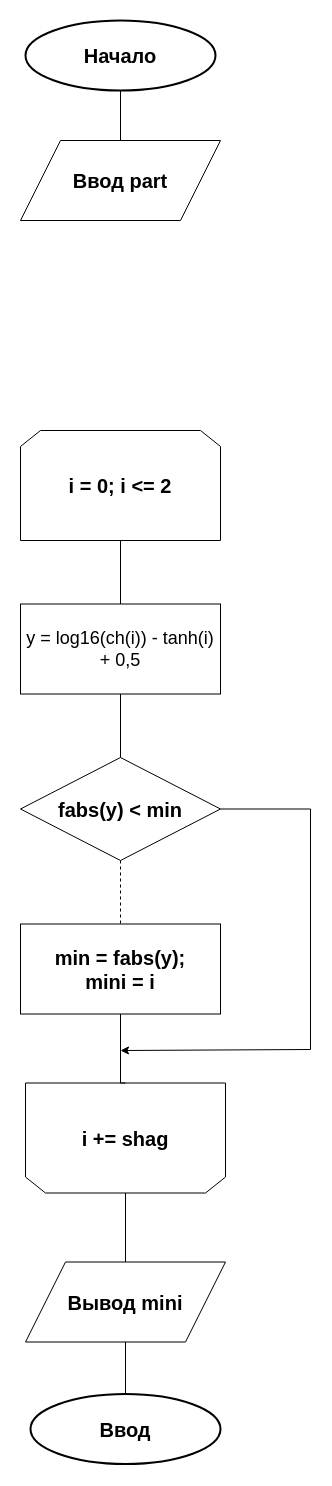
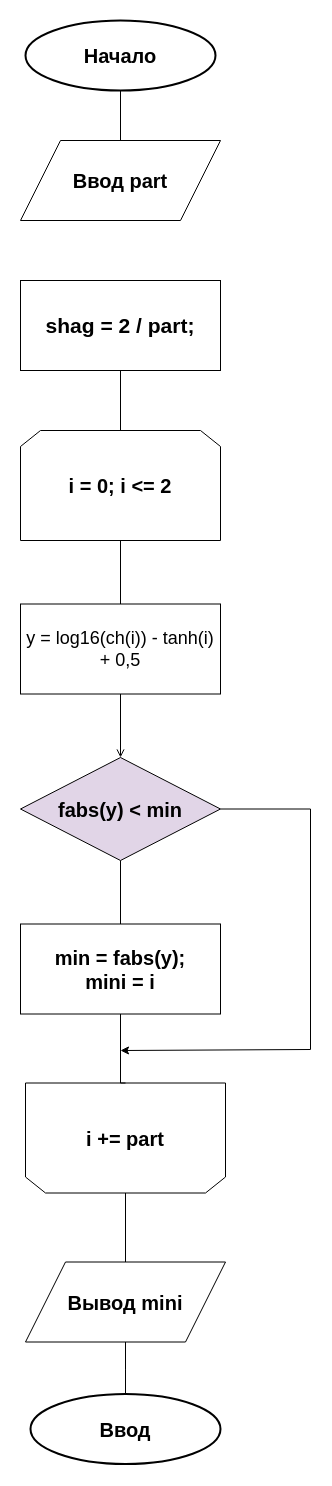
none -> (121, 326)
none -> (121, 401)
(121, 752) -> (121, 752)
(121, 809) -> (121, 809)
(121, 892) -> (121, 892)
(126, 1139) -> (126, 1139)
